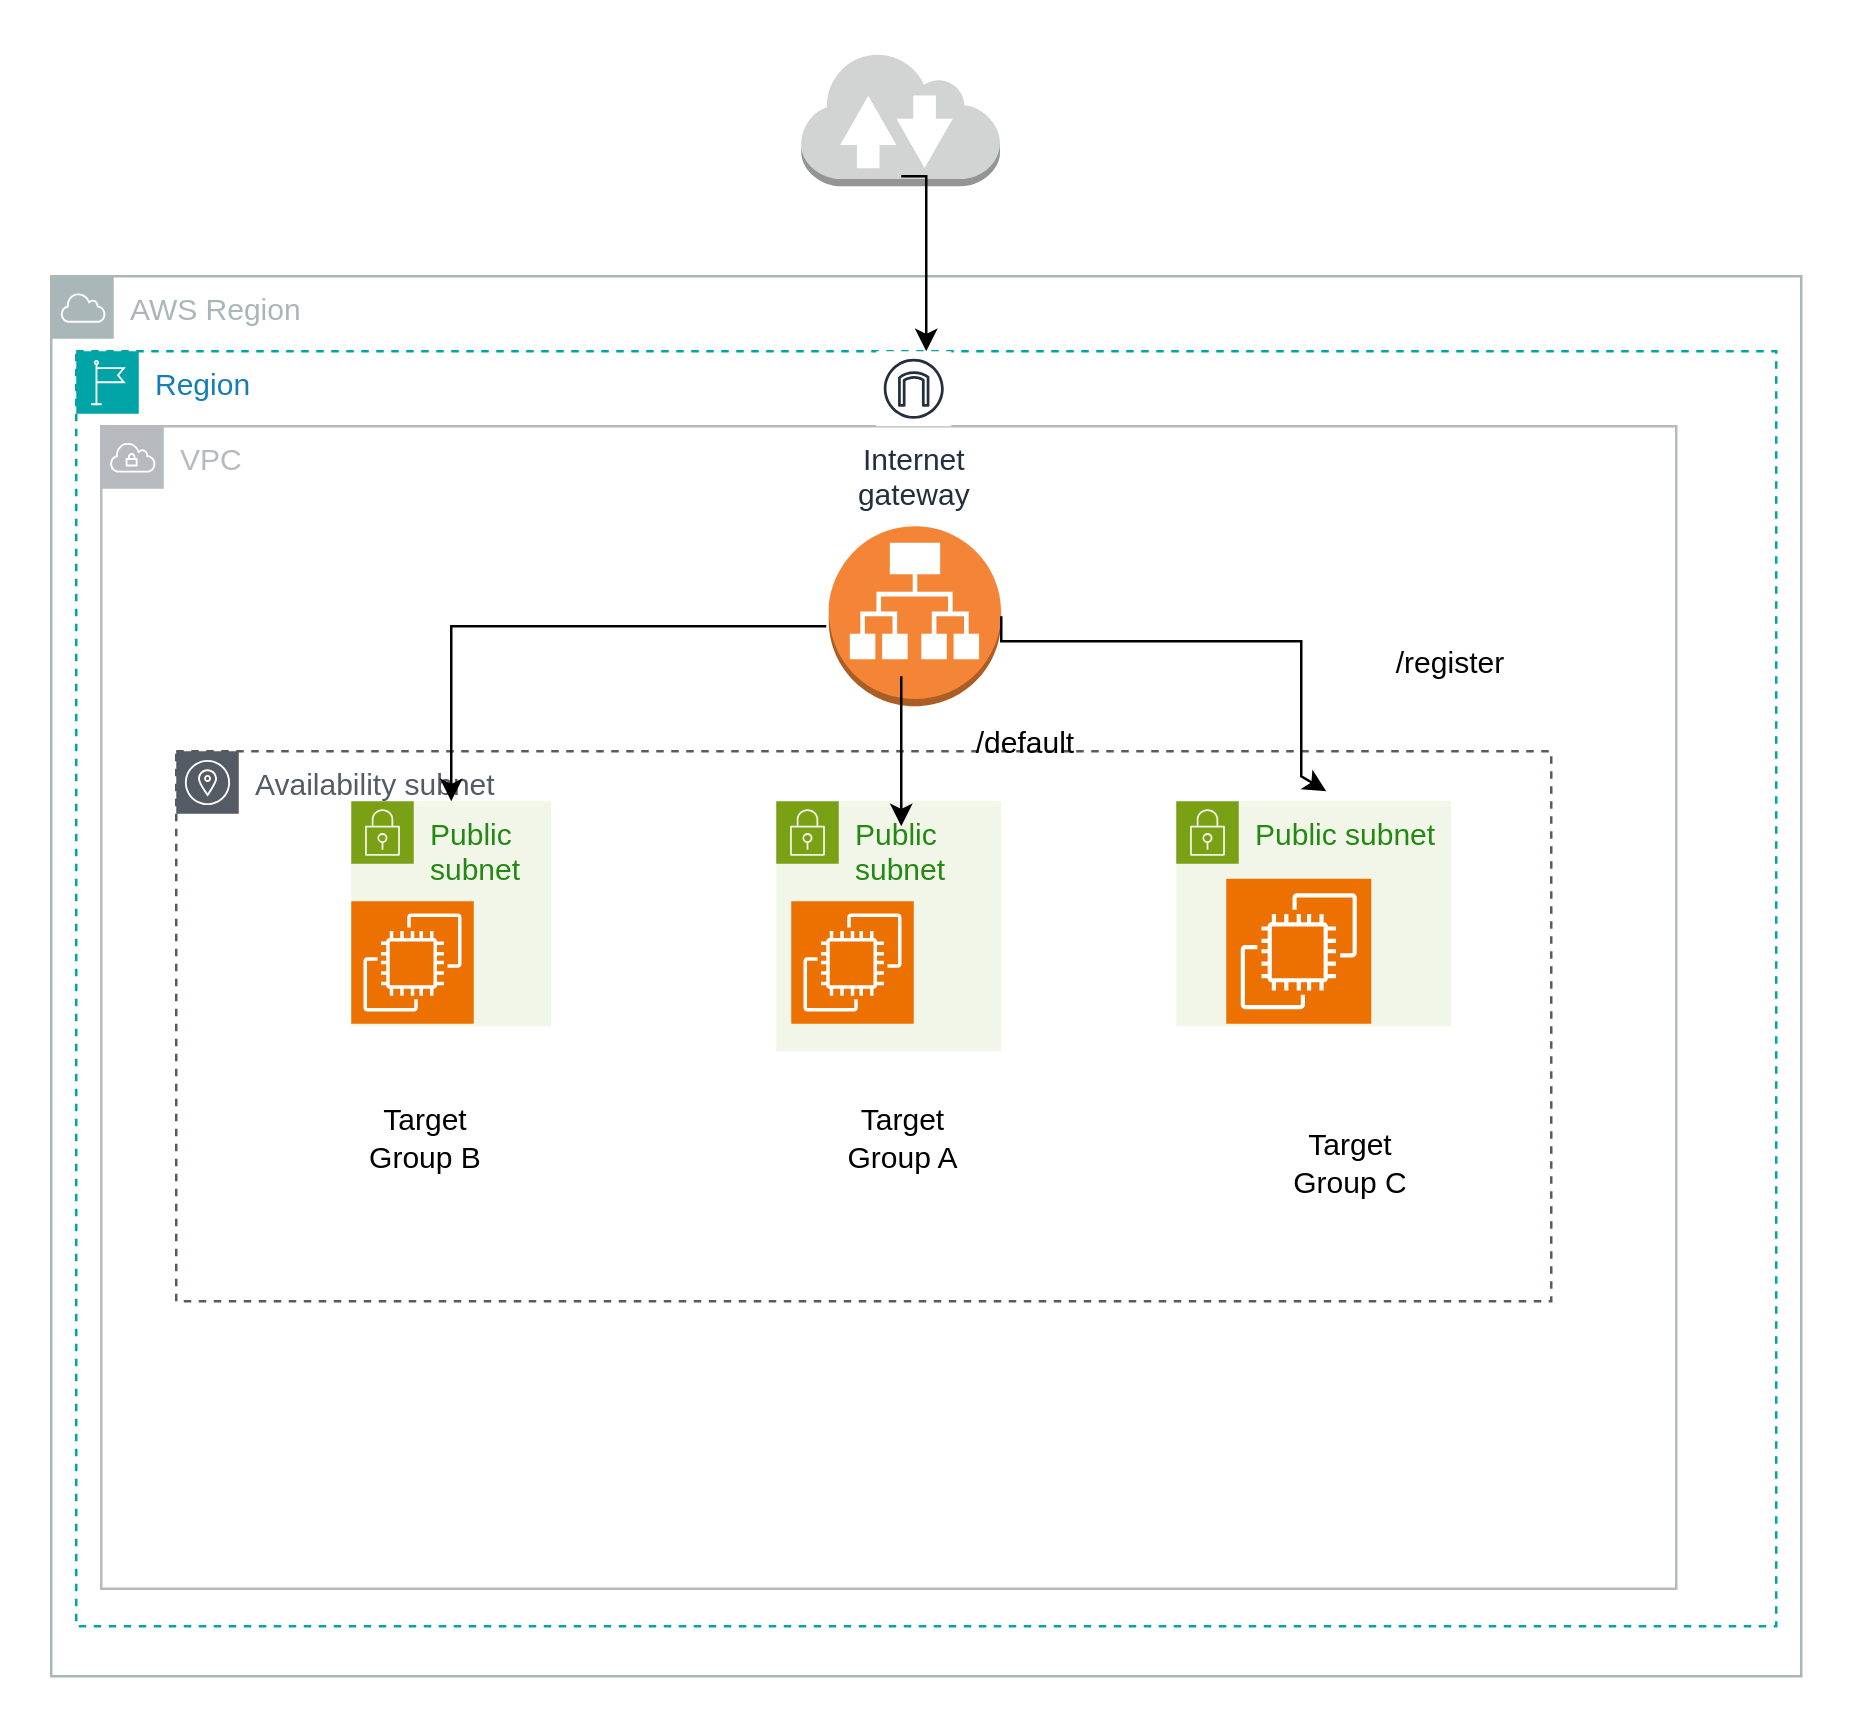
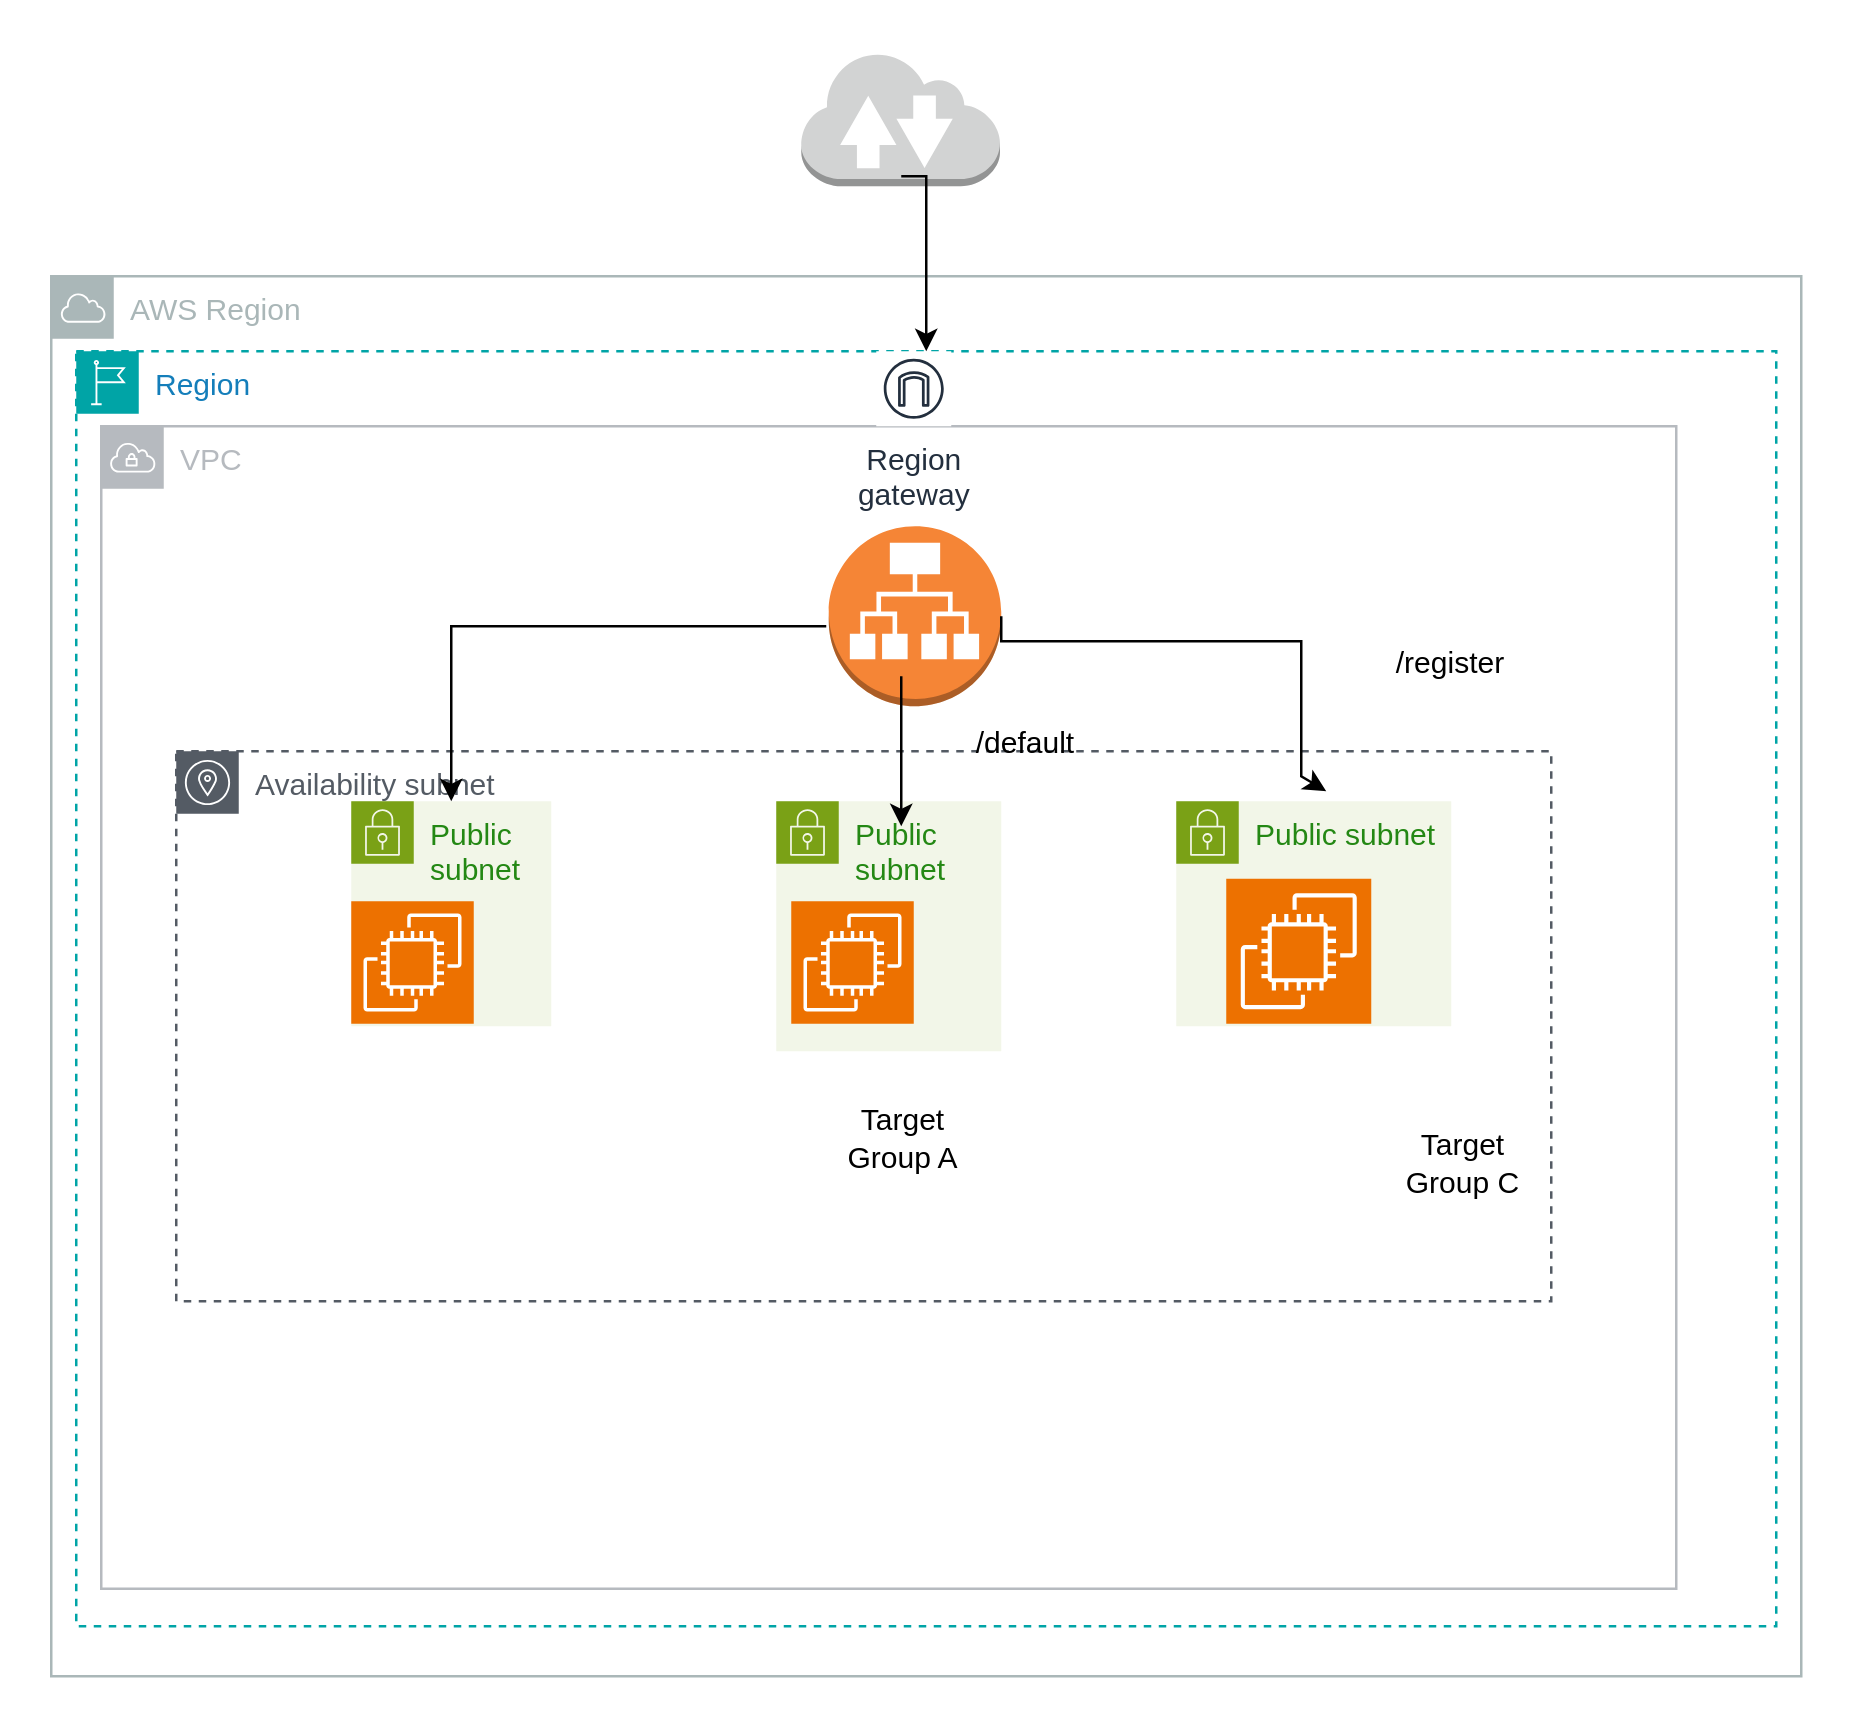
(915, 480) -> (915, 480)
(426, 1139) -> none
(1351, 1164) -> (1464, 1164)
